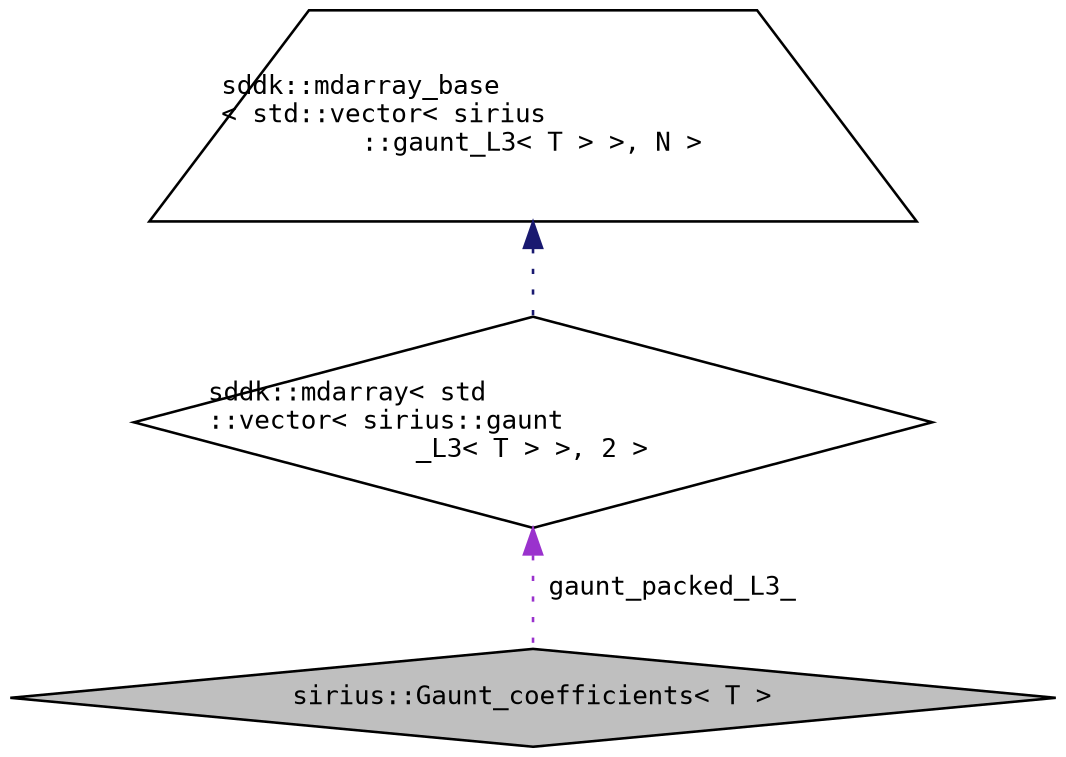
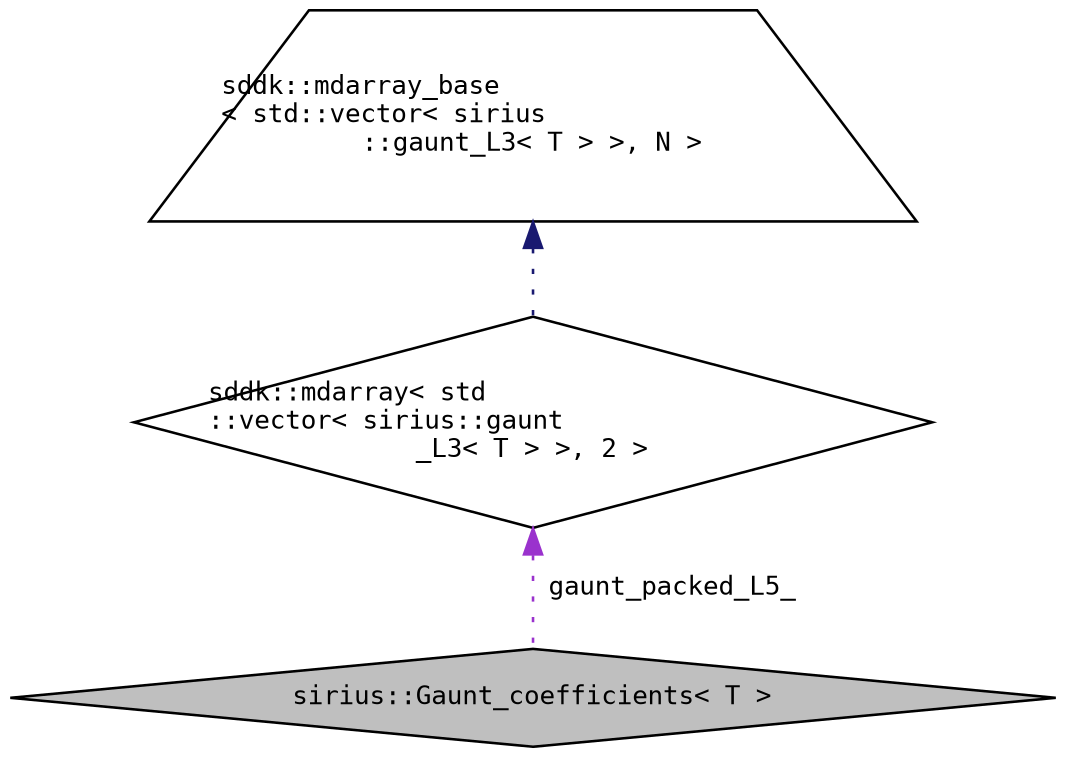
(666, 588) -> (666, 588)
